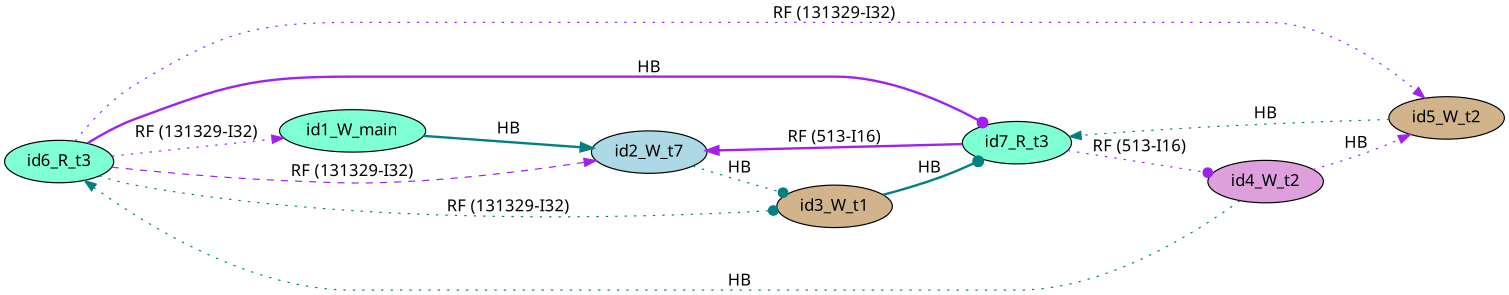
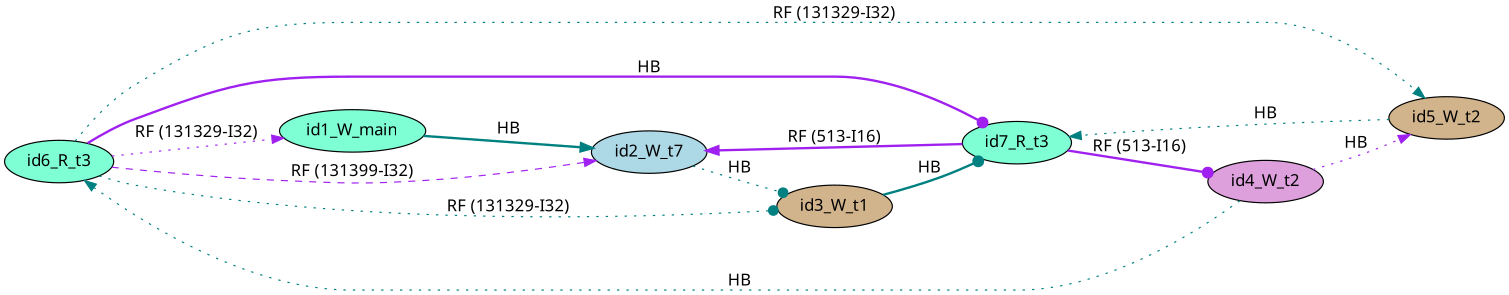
(736, 22) -> (736, 22)
(1135, 161) -> (1135, 161)
(353, 172) -> (353, 172)
